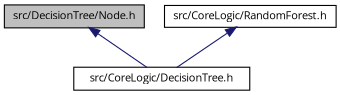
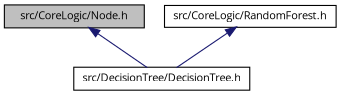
(74, 16) -> (74, 16)
(162, 79) -> (162, 79)
